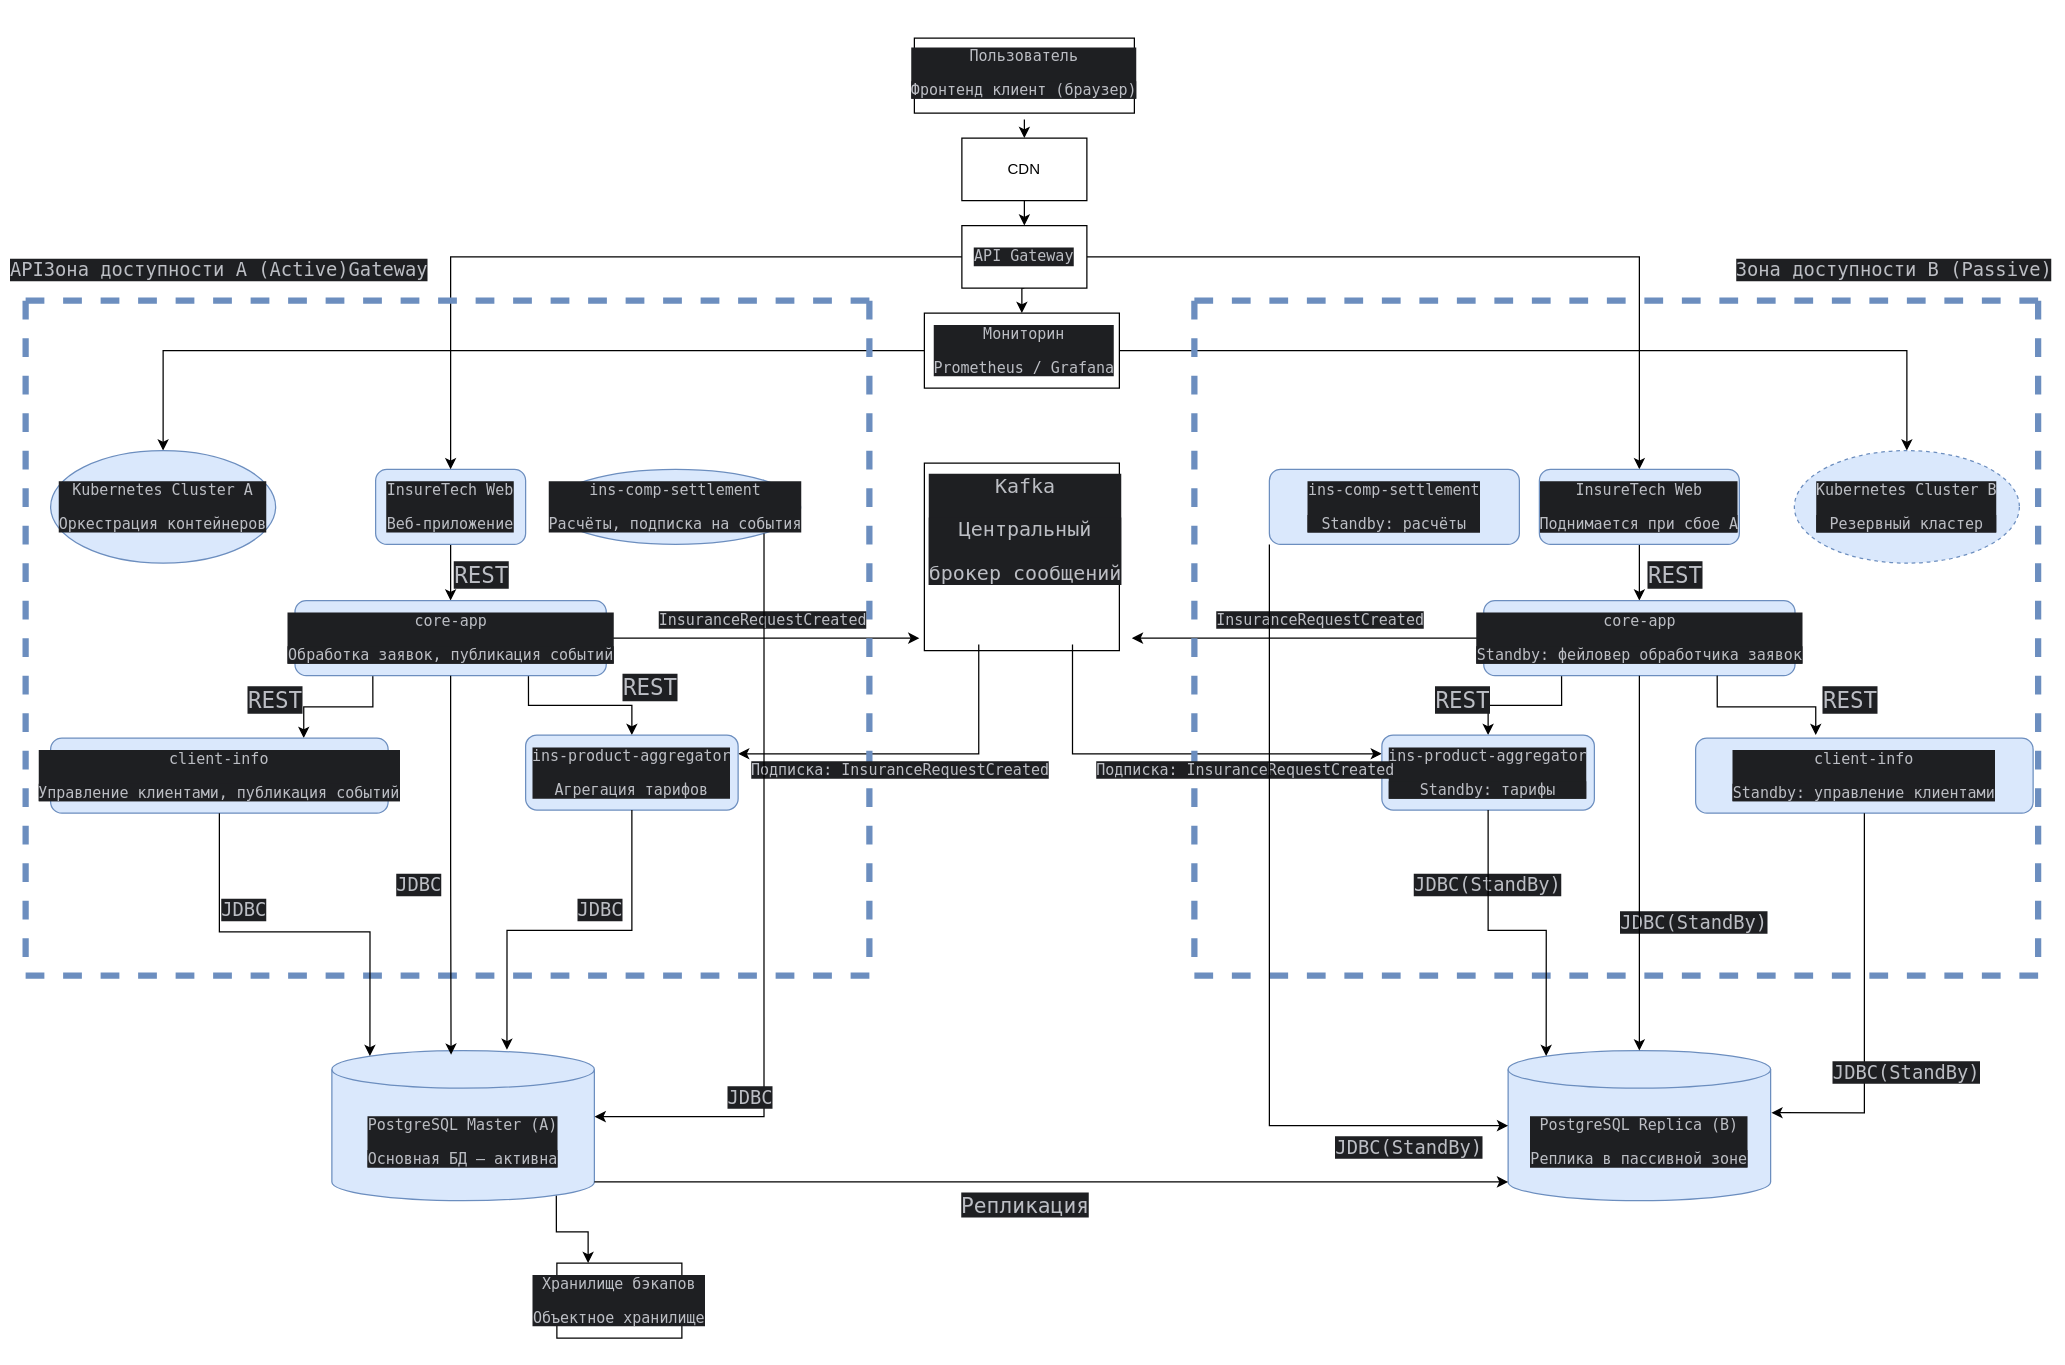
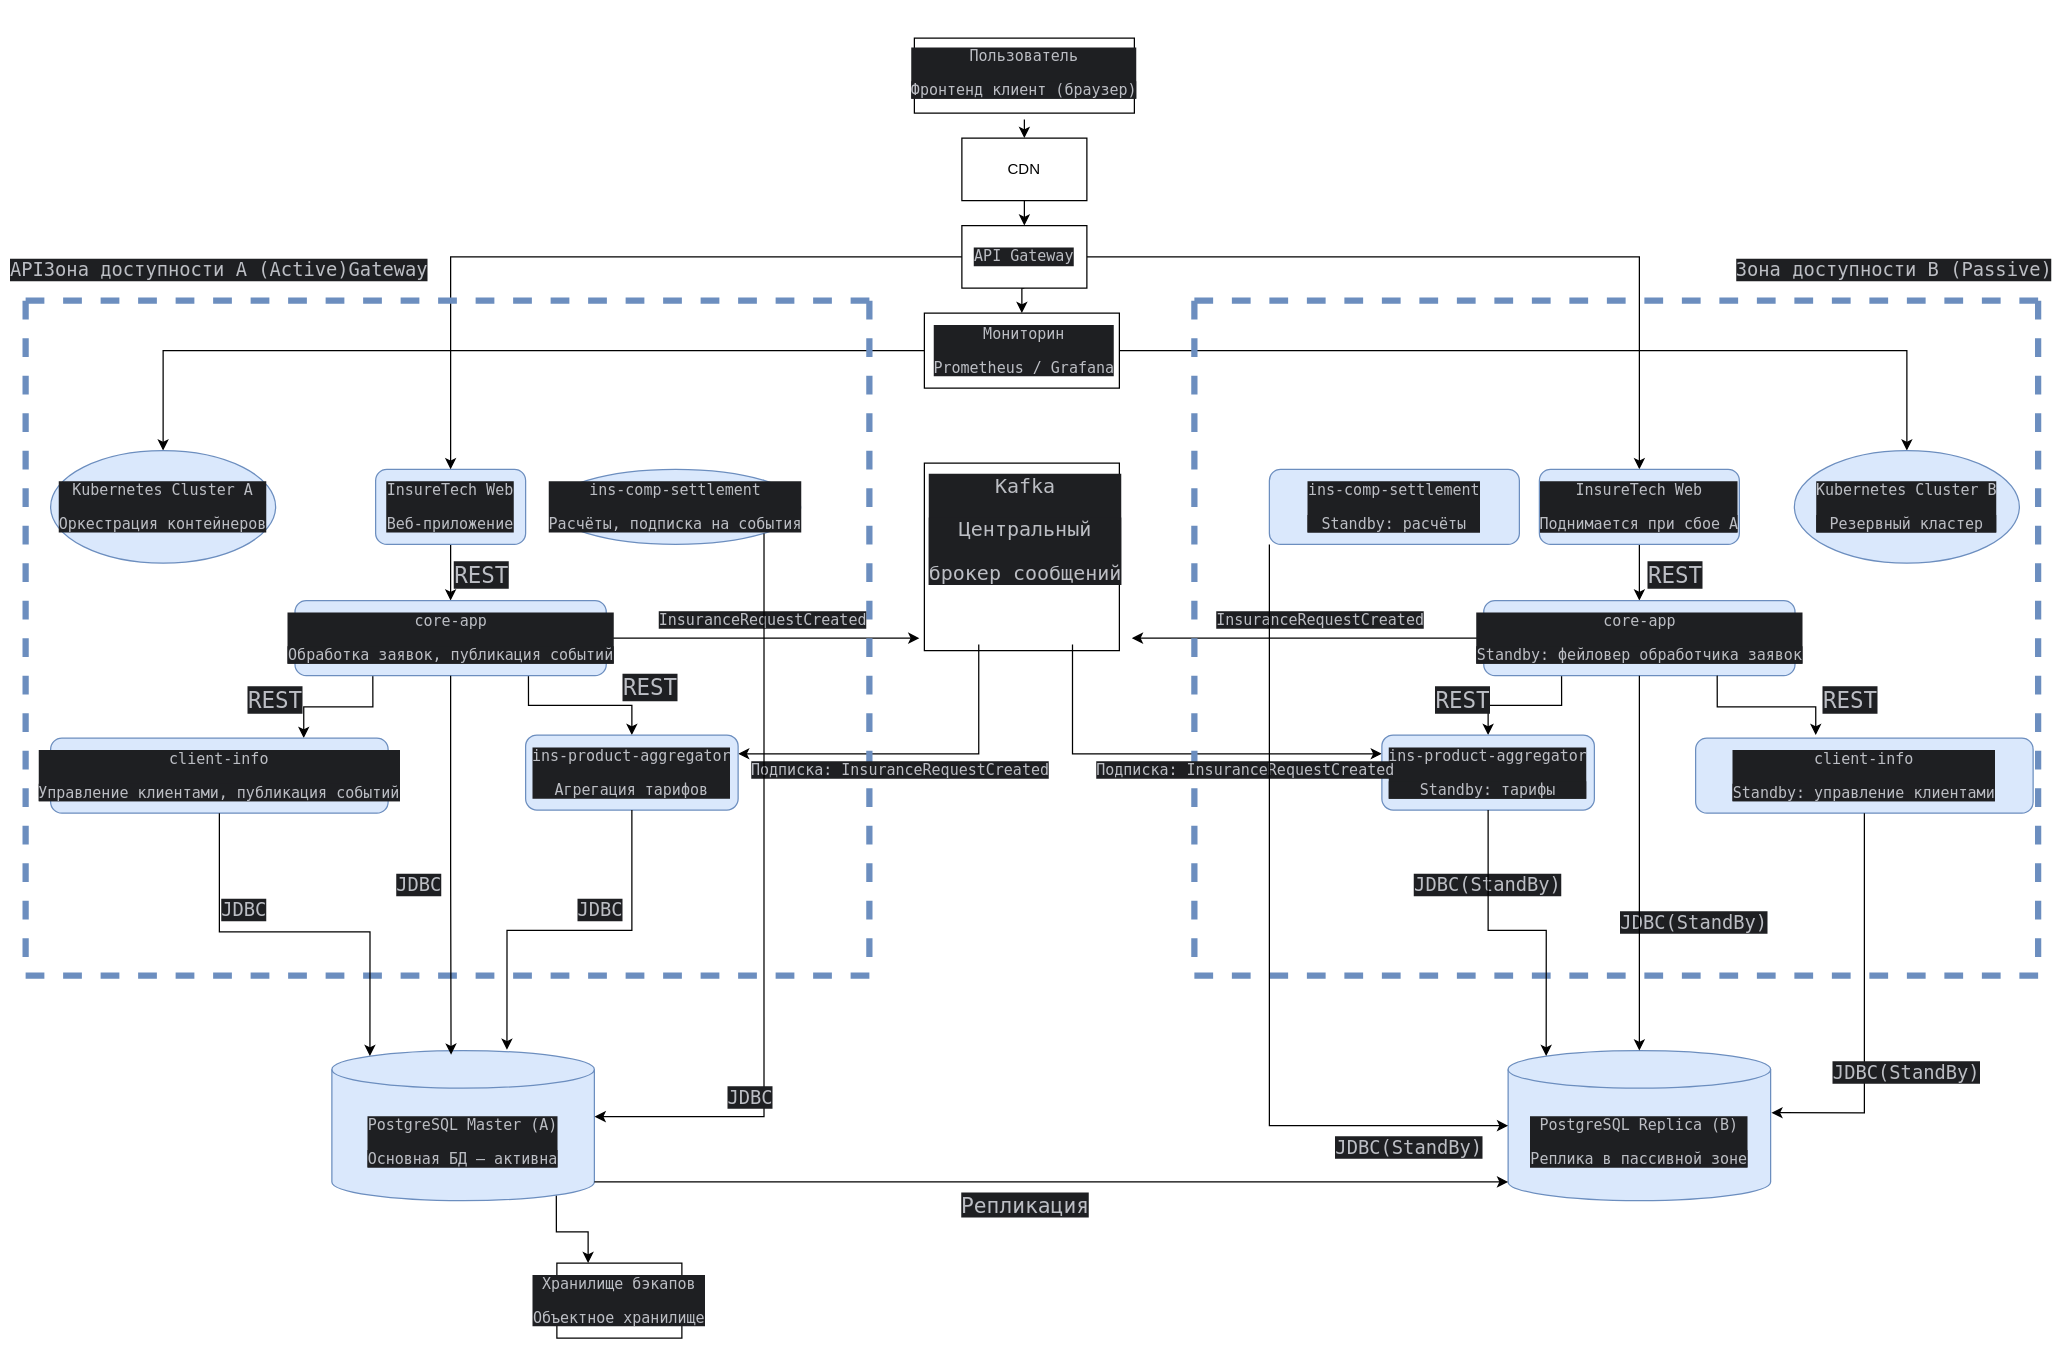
(1907, 507) -> (1907, 507)
